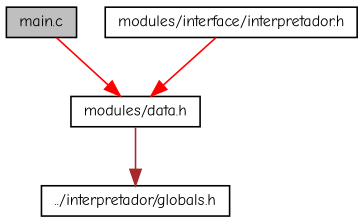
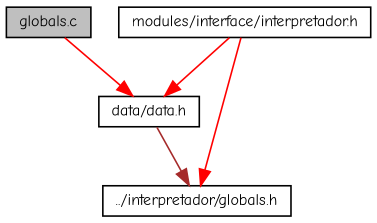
(41, 22) -> (49, 22)
none -> (223, 104)
(136, 112) -> (149, 112)
